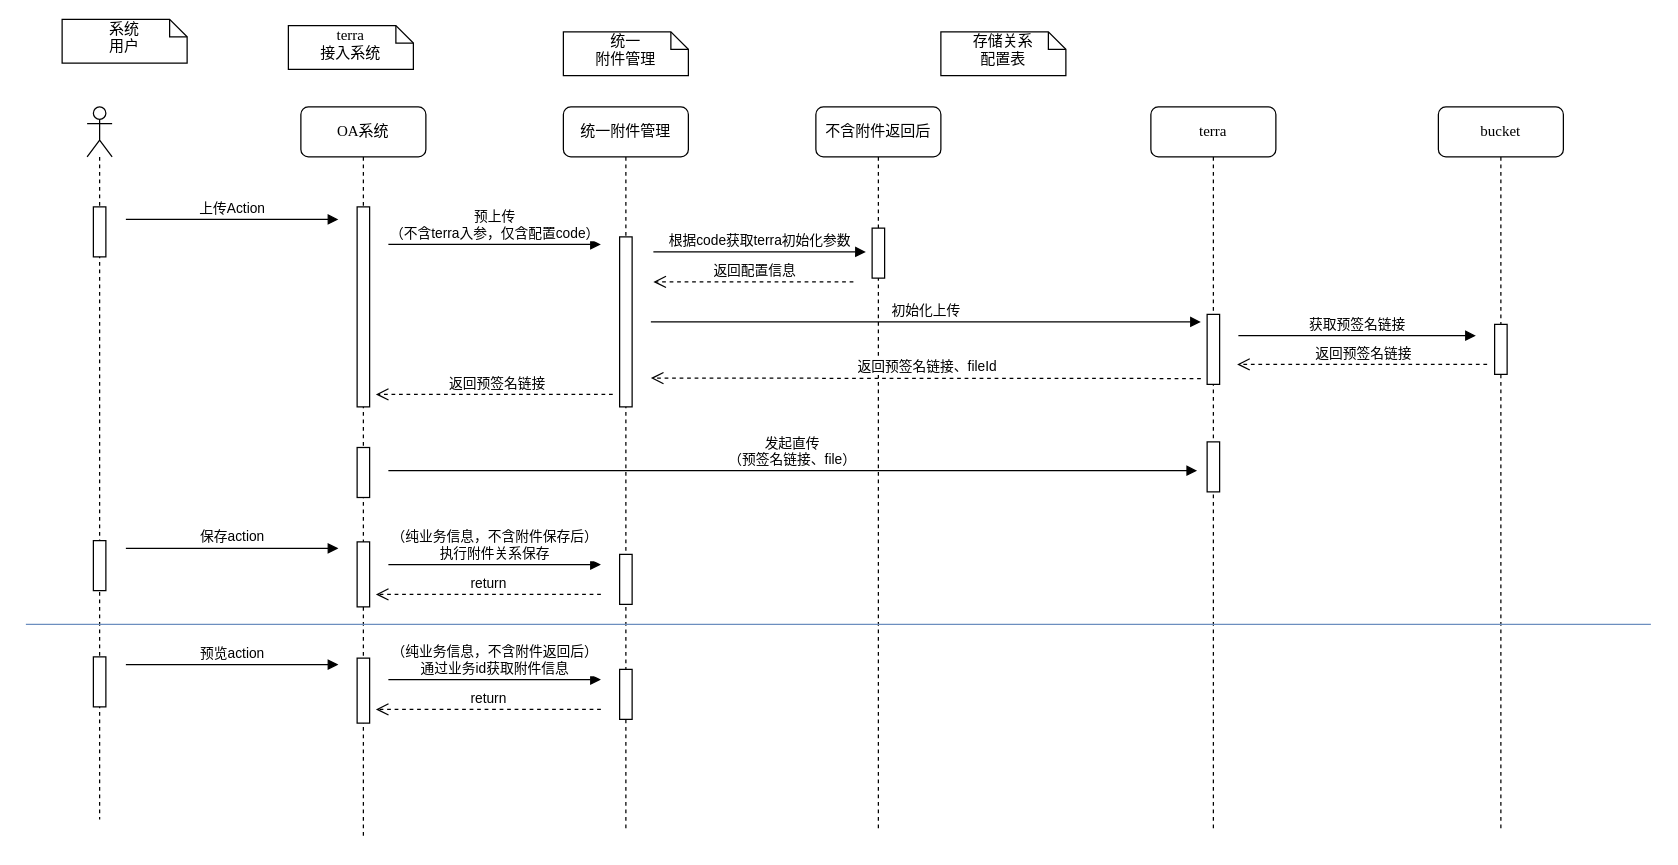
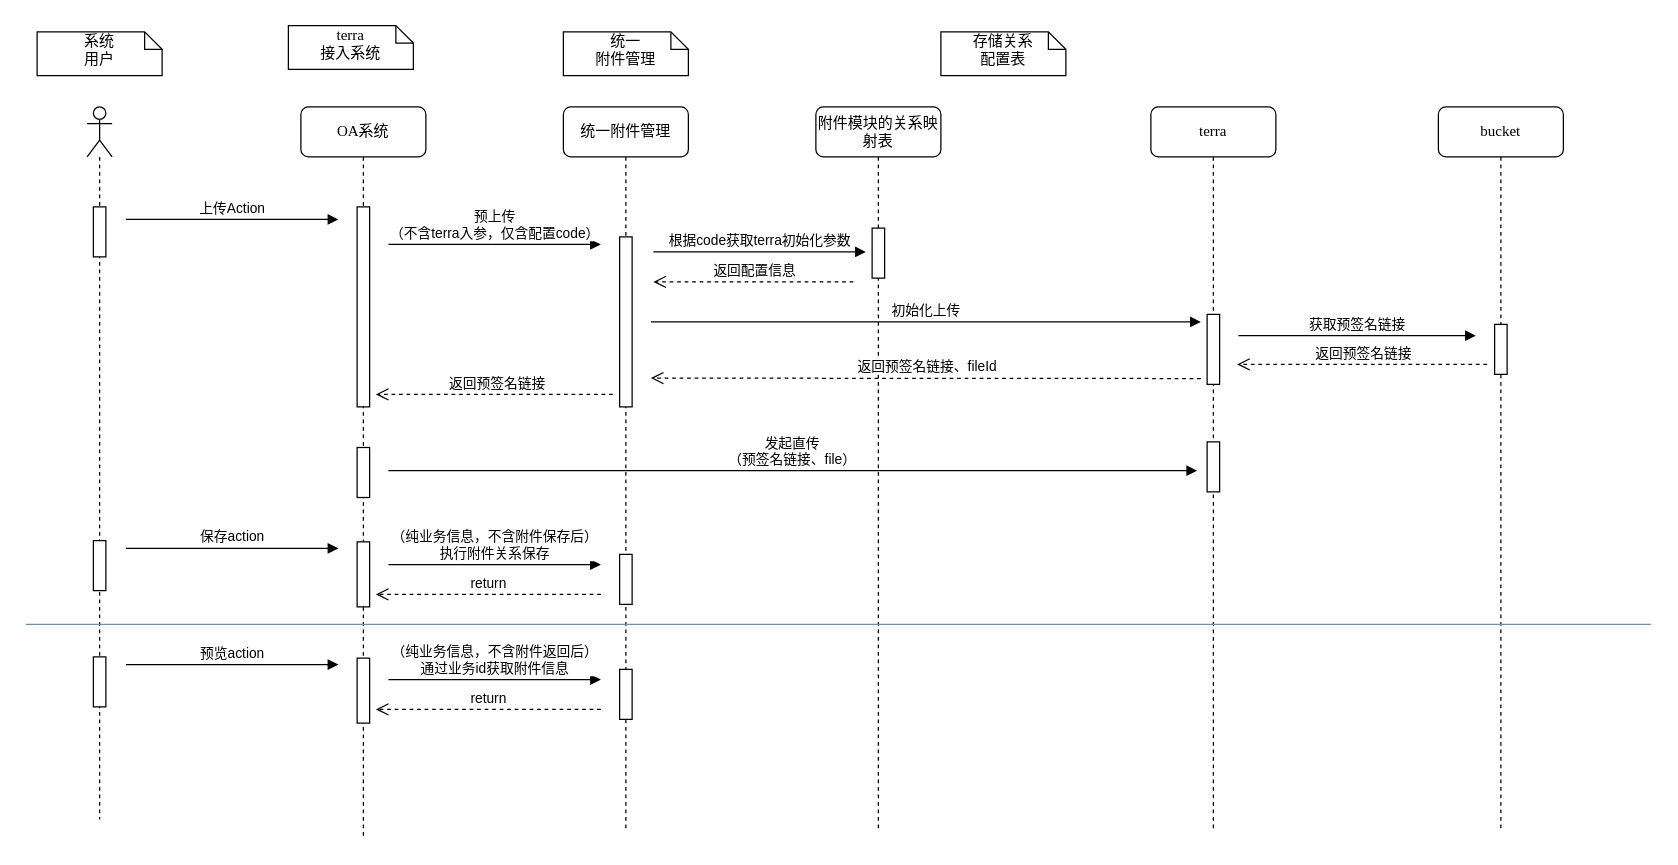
(124, 41) -> (99, 54)
(878, 132) -> (878, 132)
